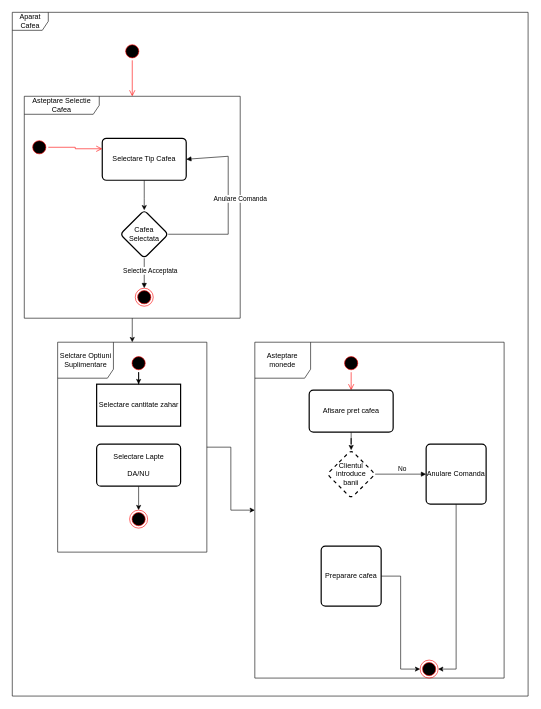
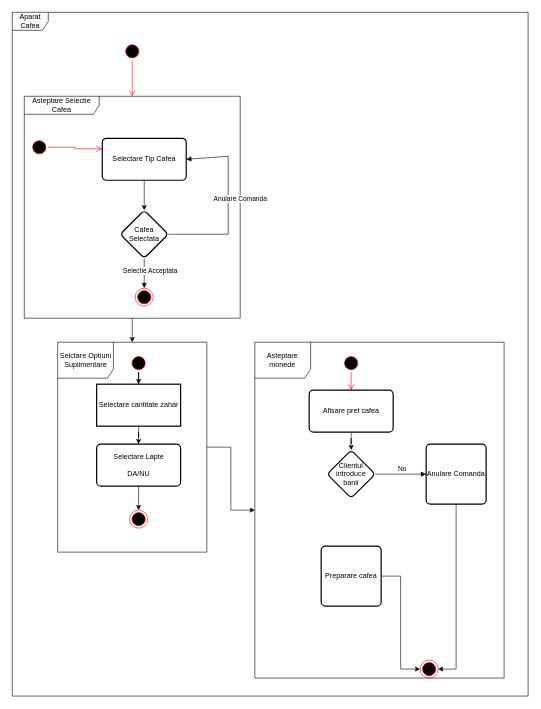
none -> (139, 437)
(351, 474) -> (351, 474)
